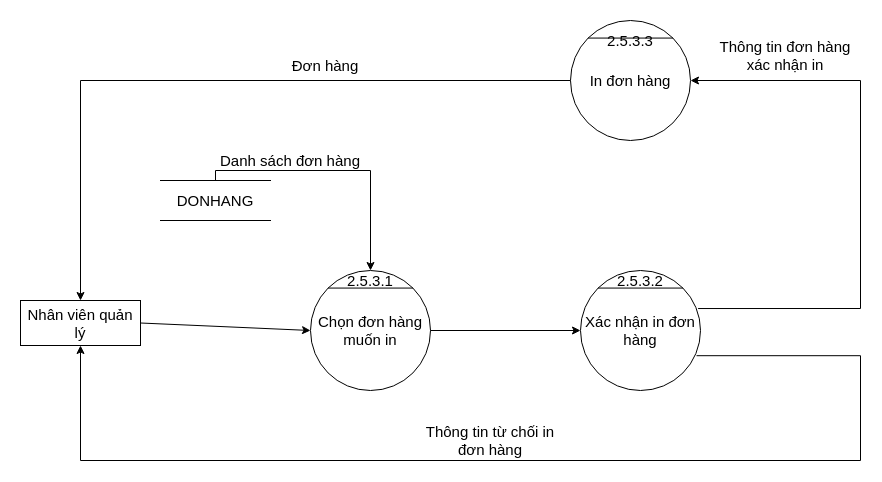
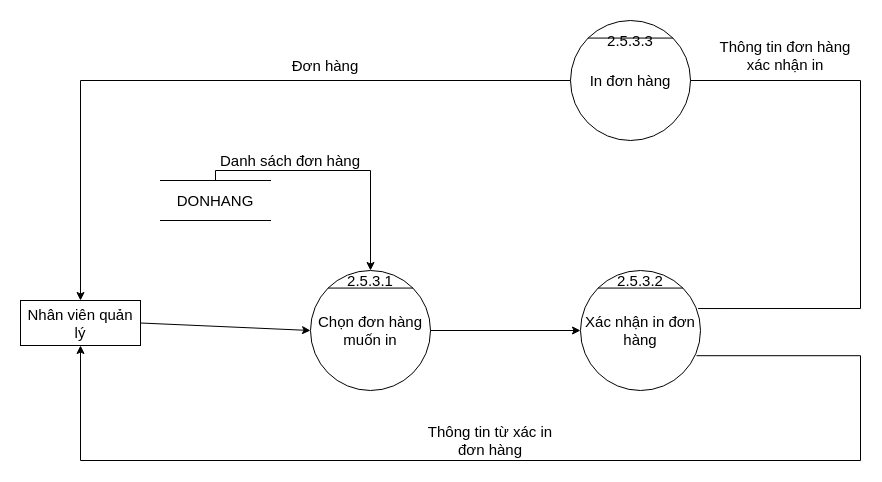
(698, 81) -> (696, 81)
(491, 441) -> (491, 441)
